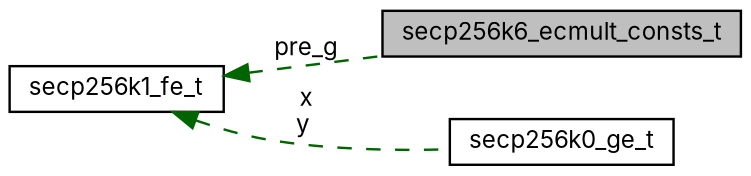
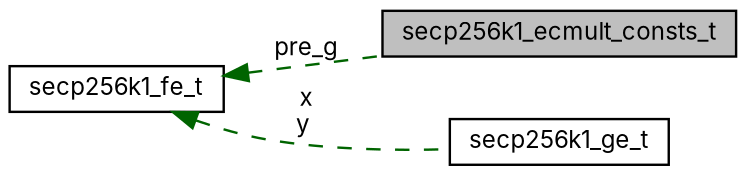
(562, 34) -> (559, 34)
(562, 142) -> (559, 142)
